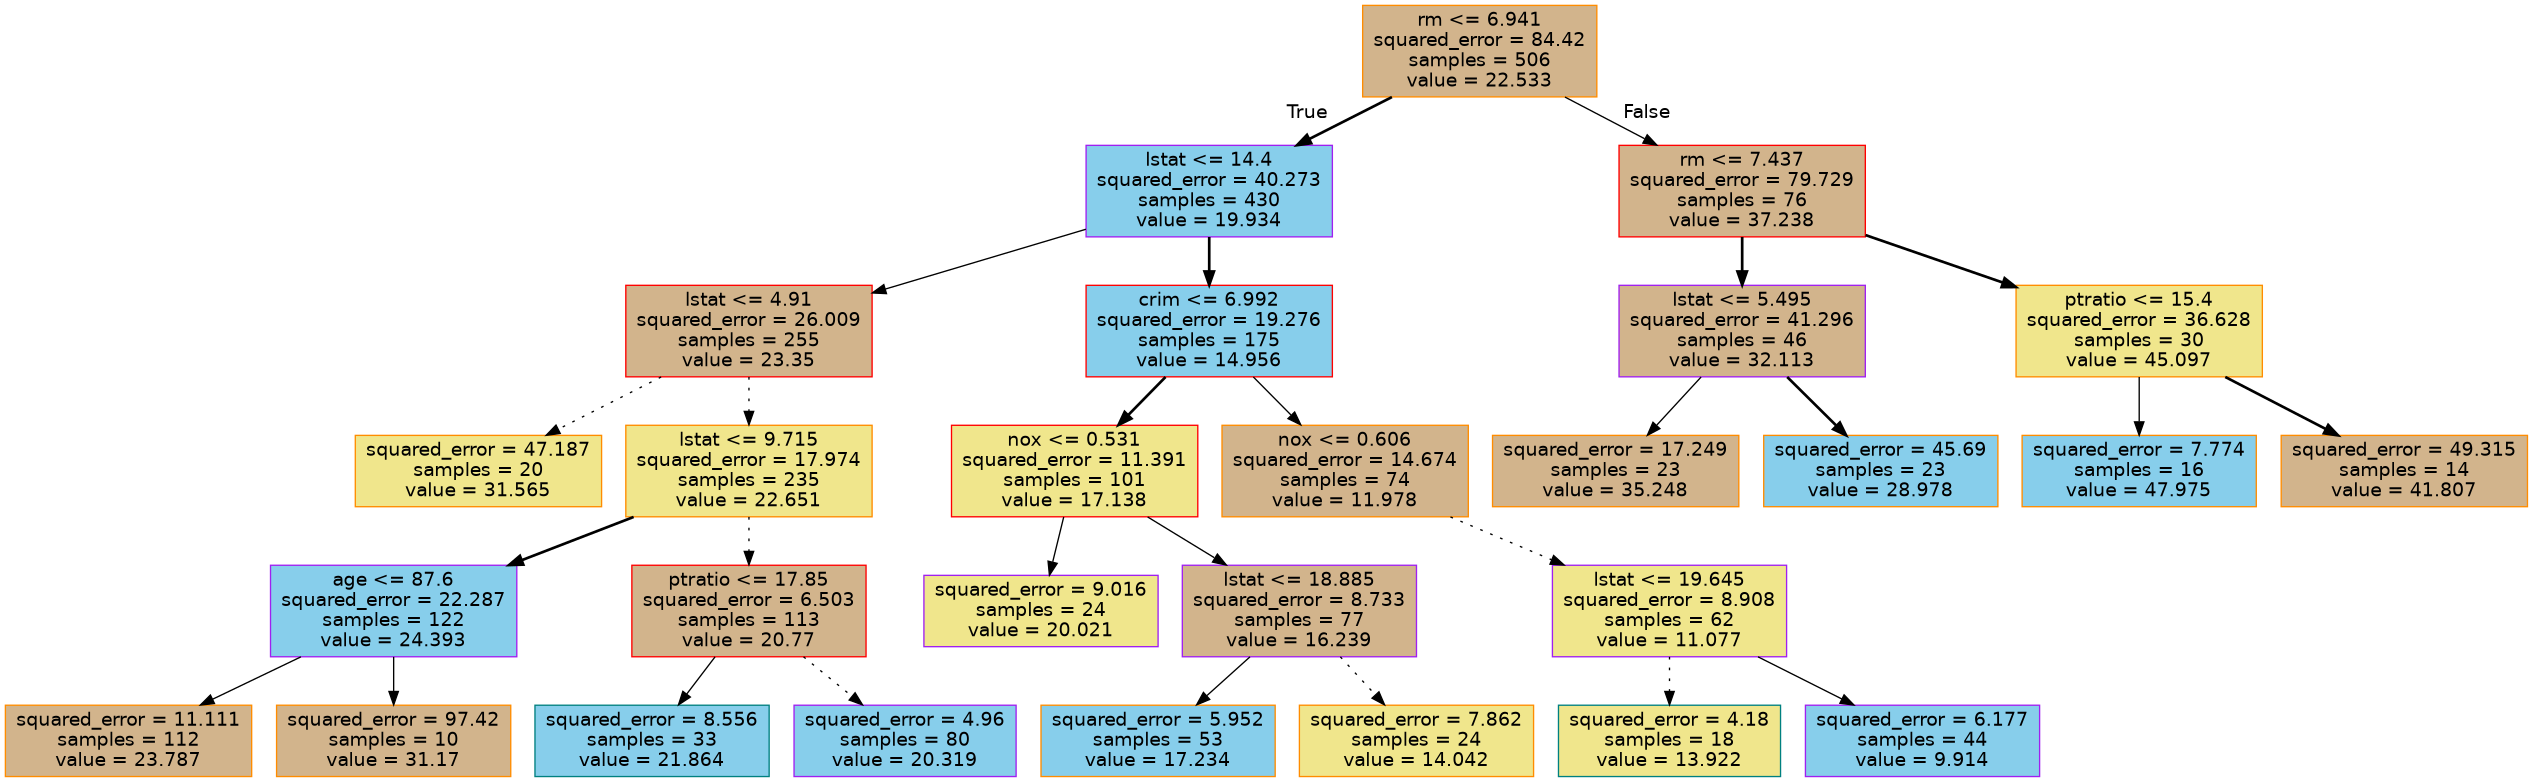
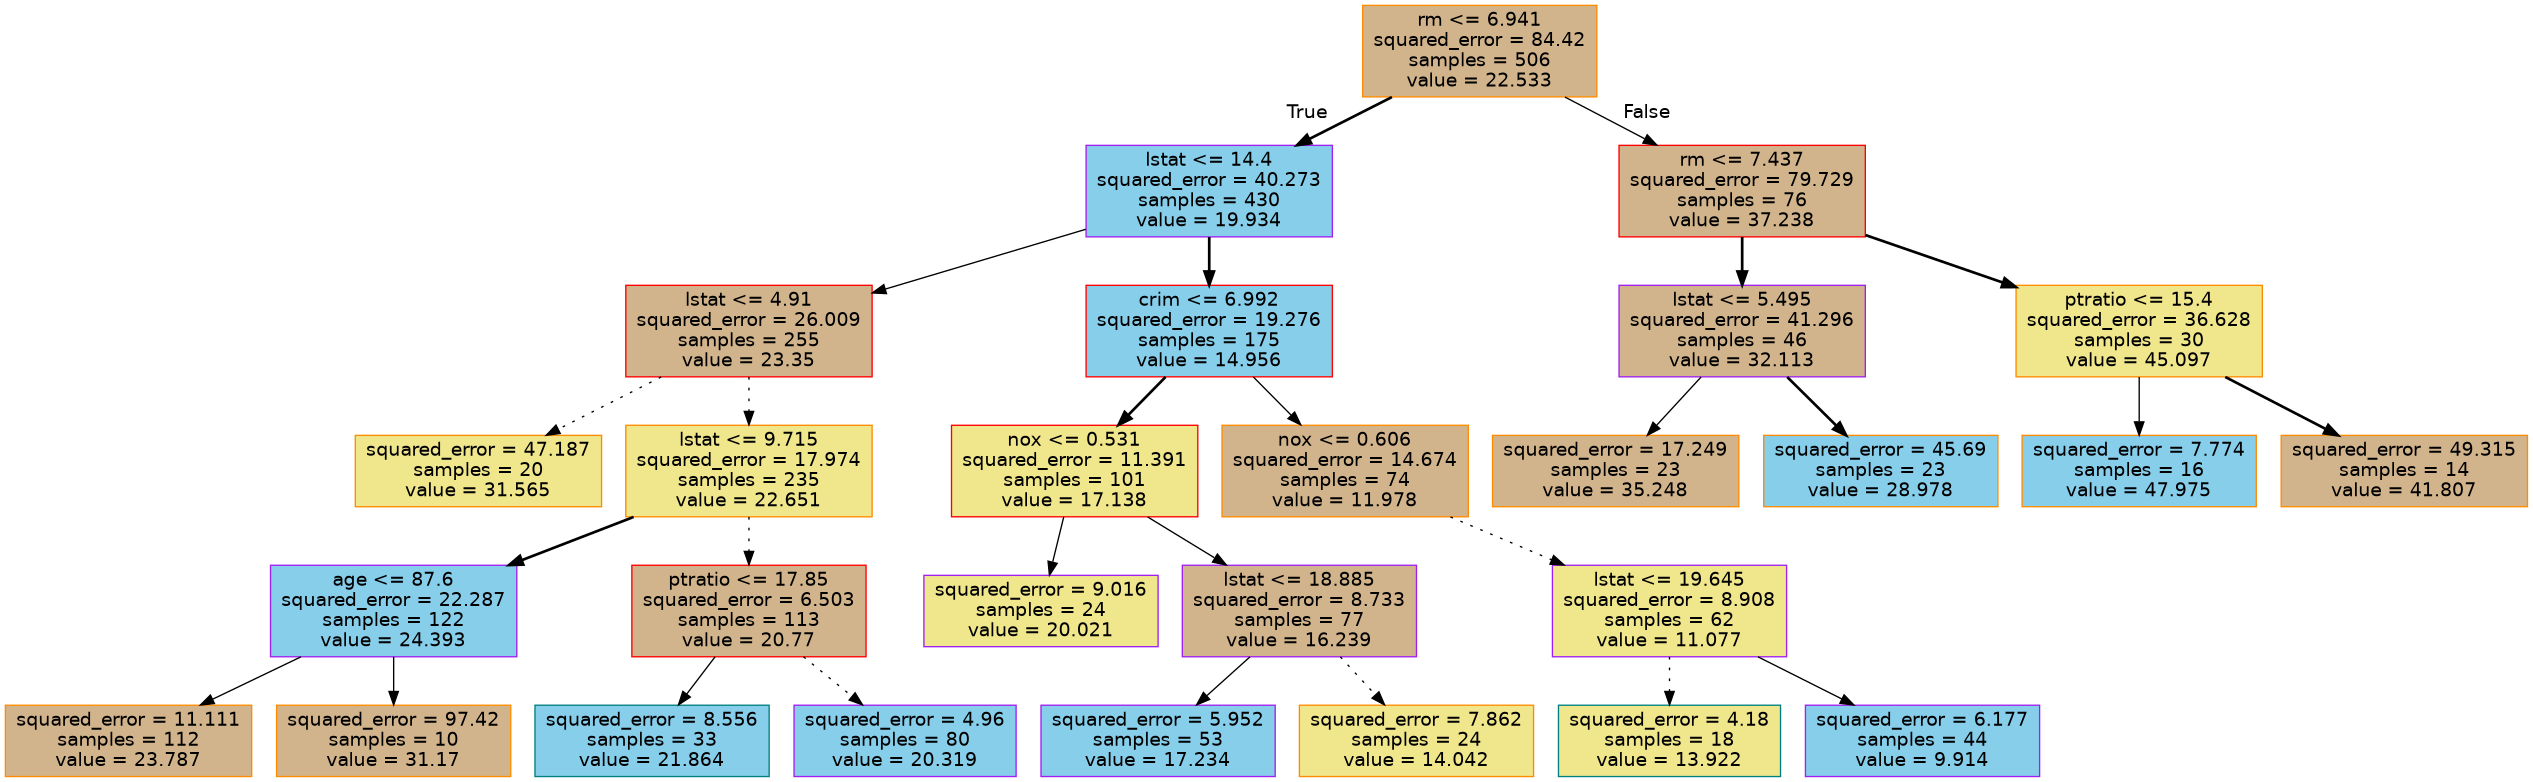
(1158, 741) -> (1158, 741)
